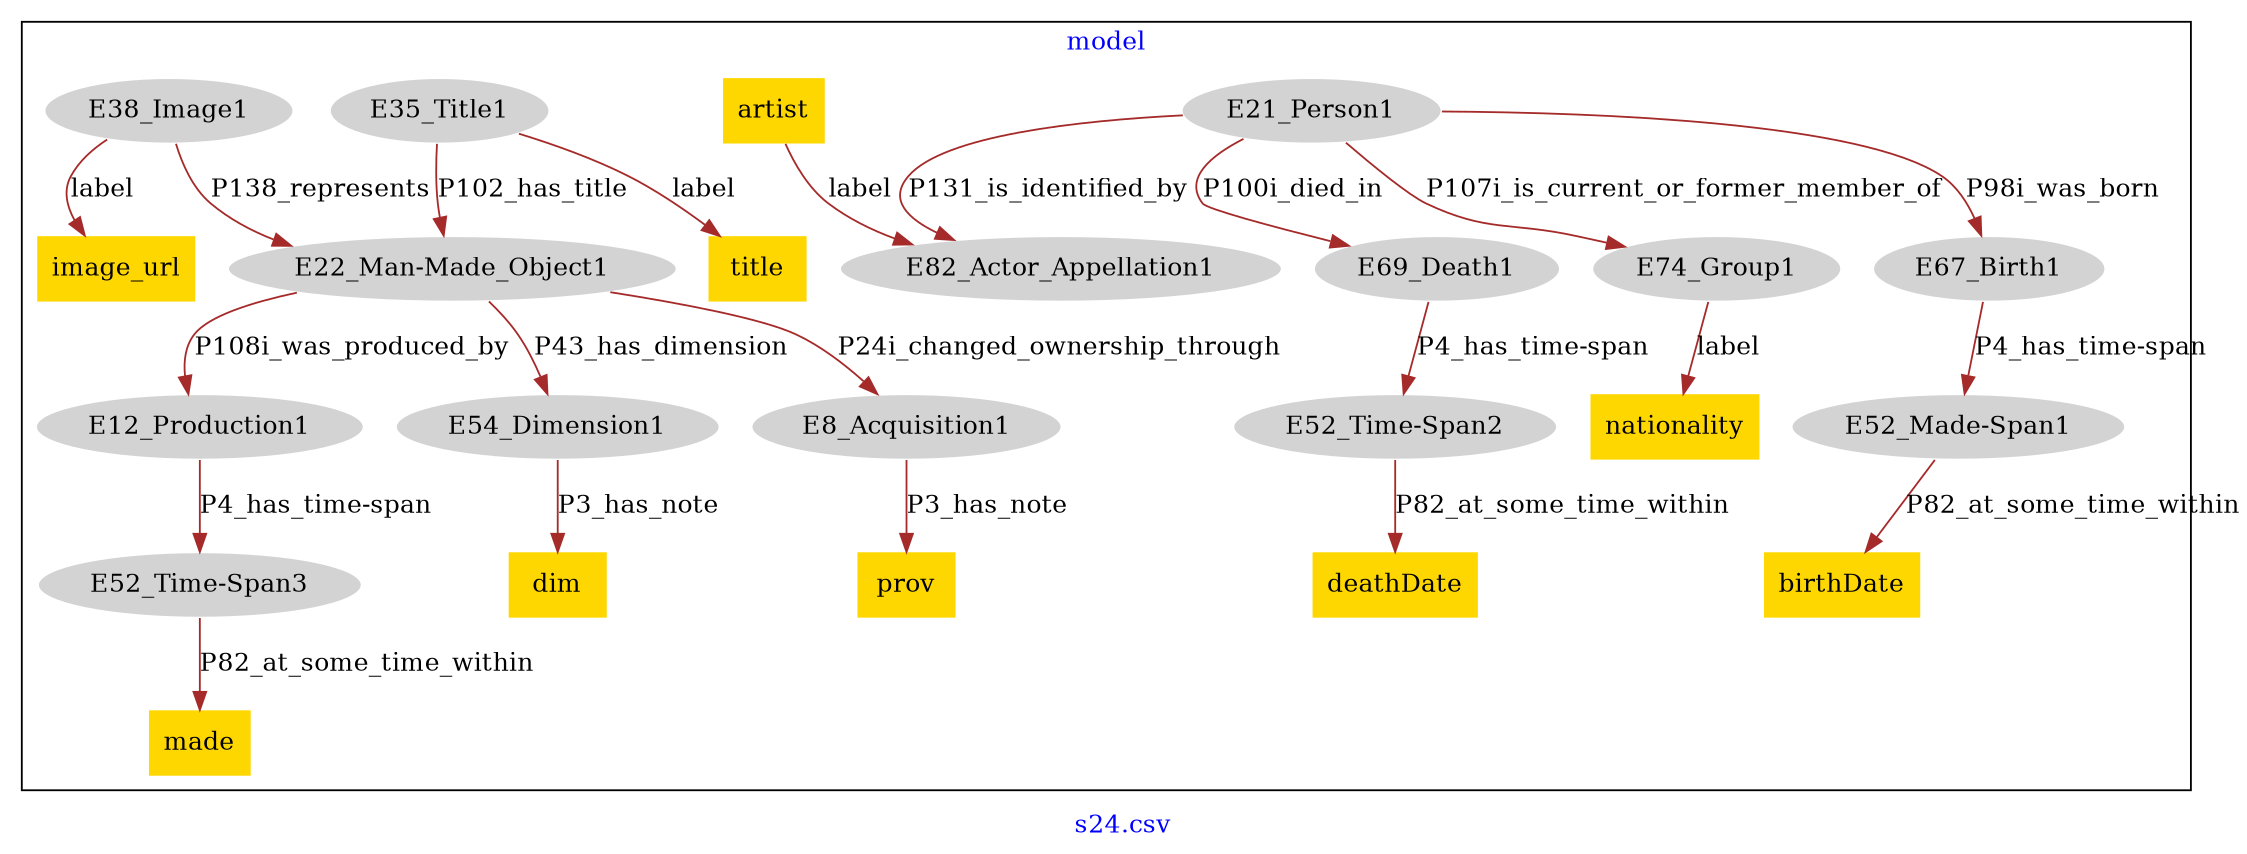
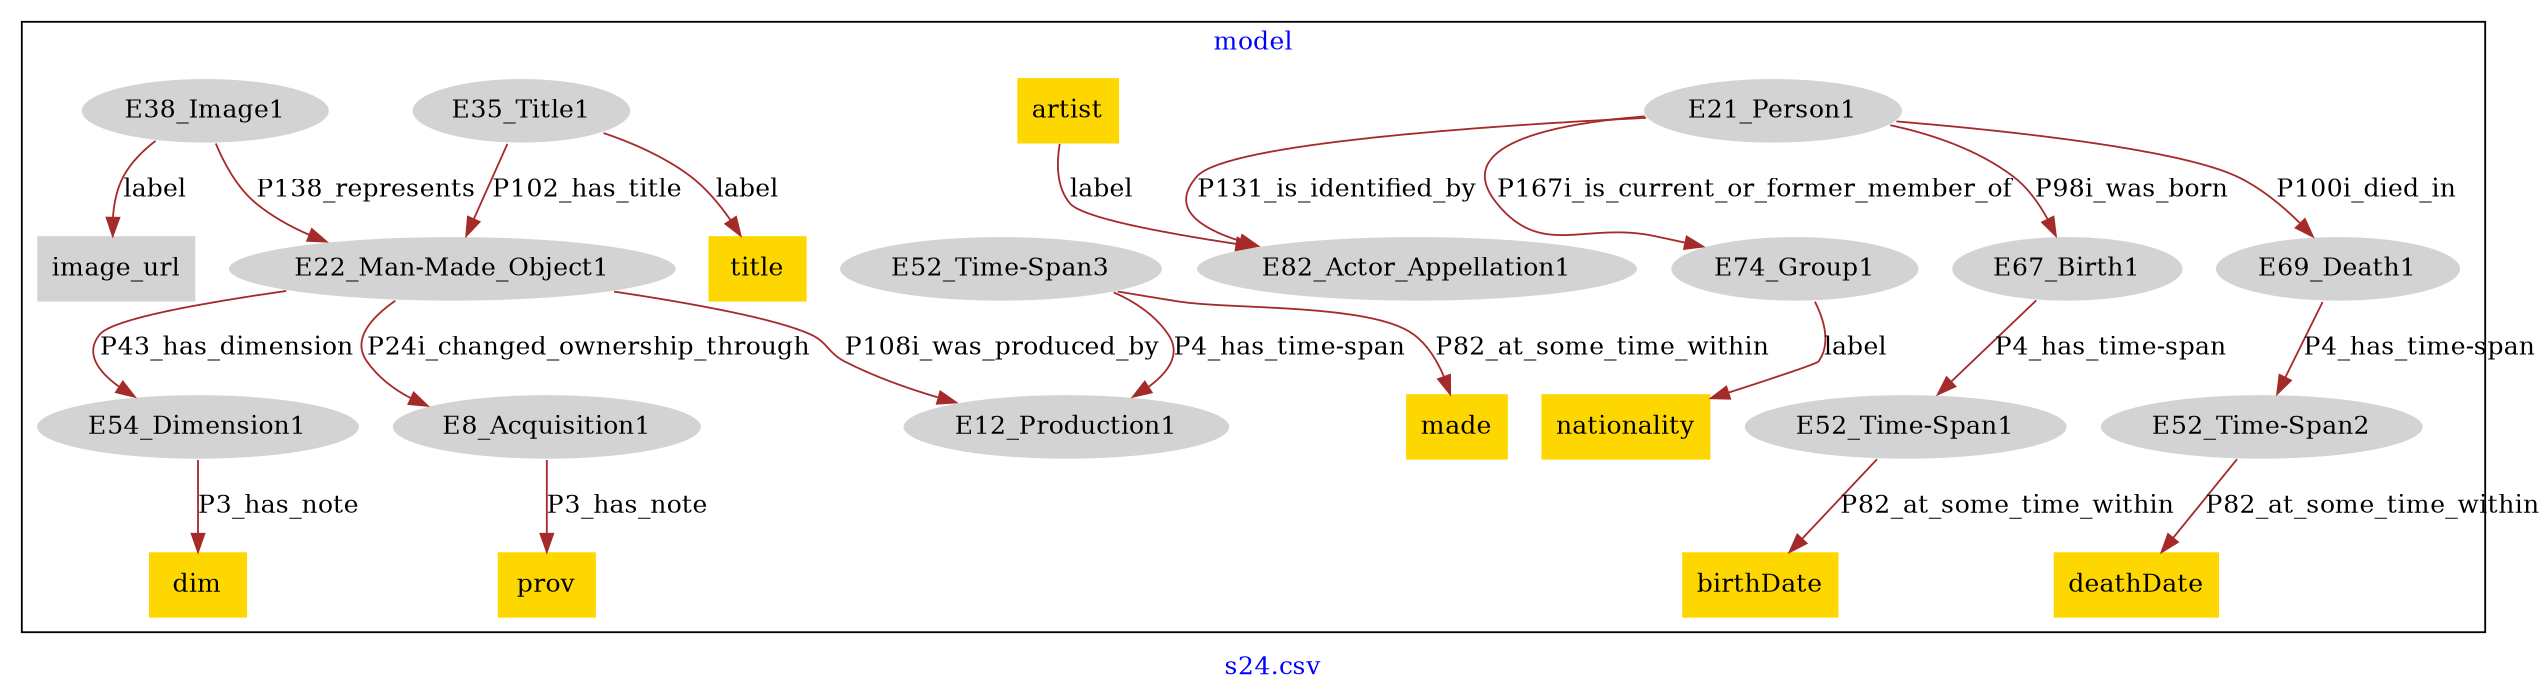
(1684, 190) -> (1755, 190)
(116, 269) -> (116, 269)
(1958, 427) -> (1906, 427)
(200, 497) -> (1166, 332)
